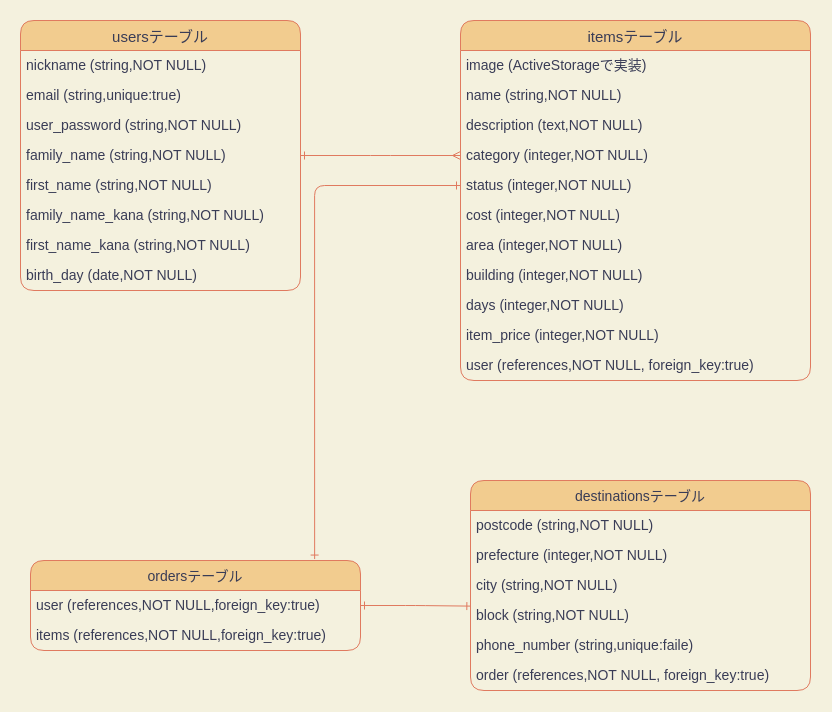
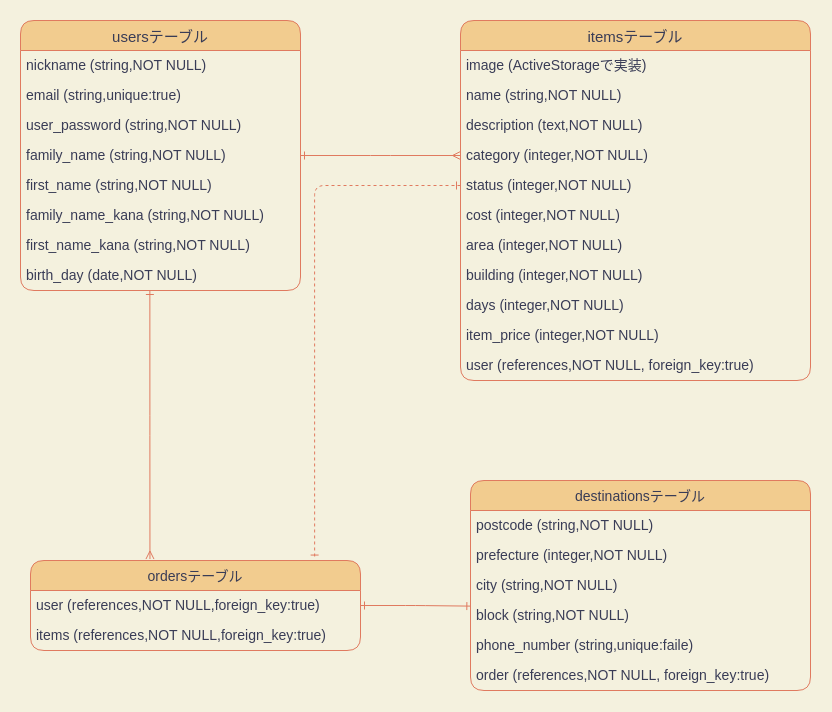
(315, 306) -> (315, 306)
none -> (150, 425)
